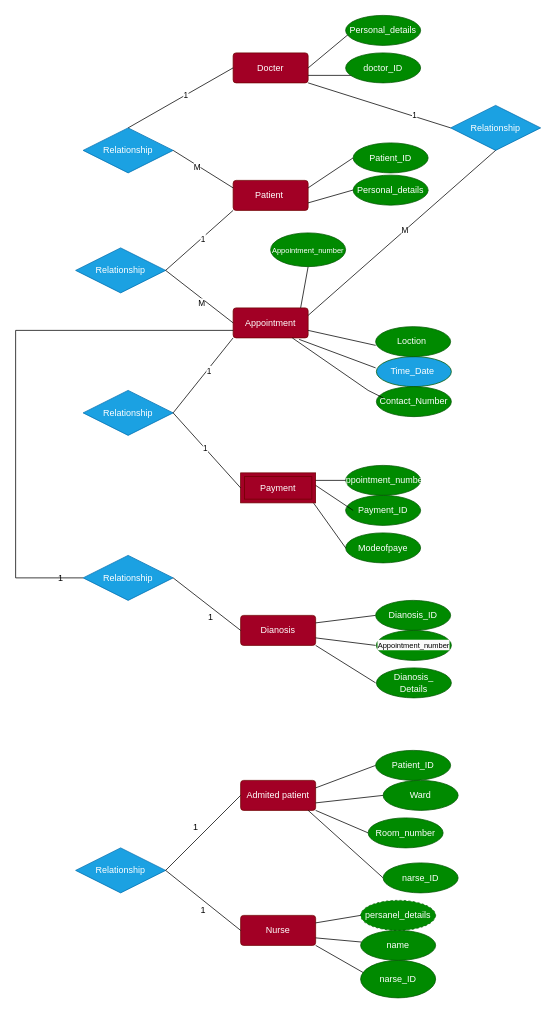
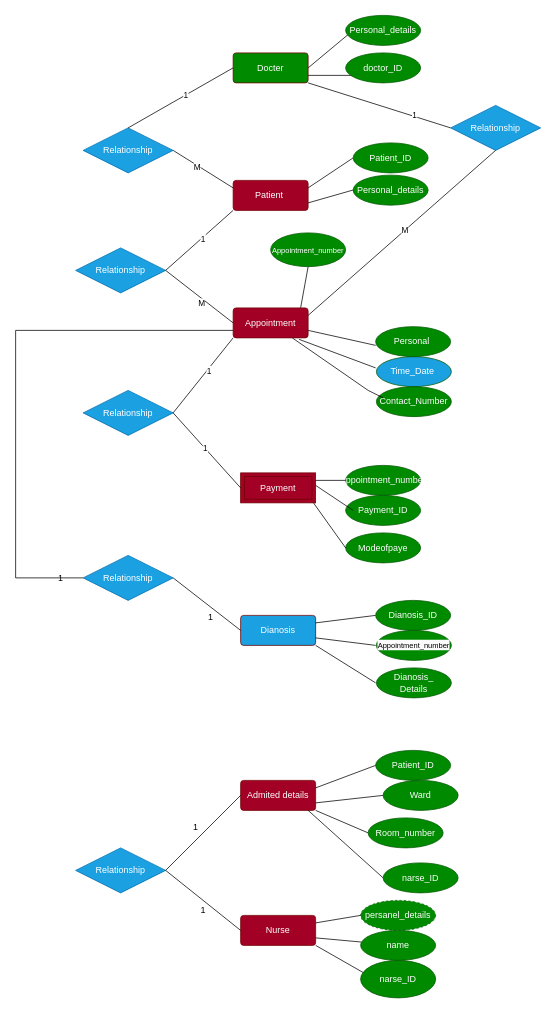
(270, 68) -> (270, 68)
(413, 342) -> (413, 342)
(278, 630) -> (278, 630)
(278, 795) -> (278, 795)
